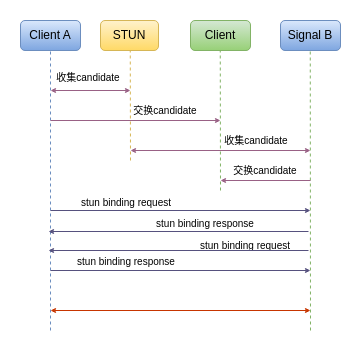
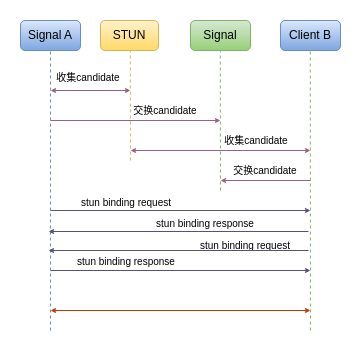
(51, 36) -> (51, 36)
(221, 36) -> (221, 36)
(311, 36) -> (311, 36)
